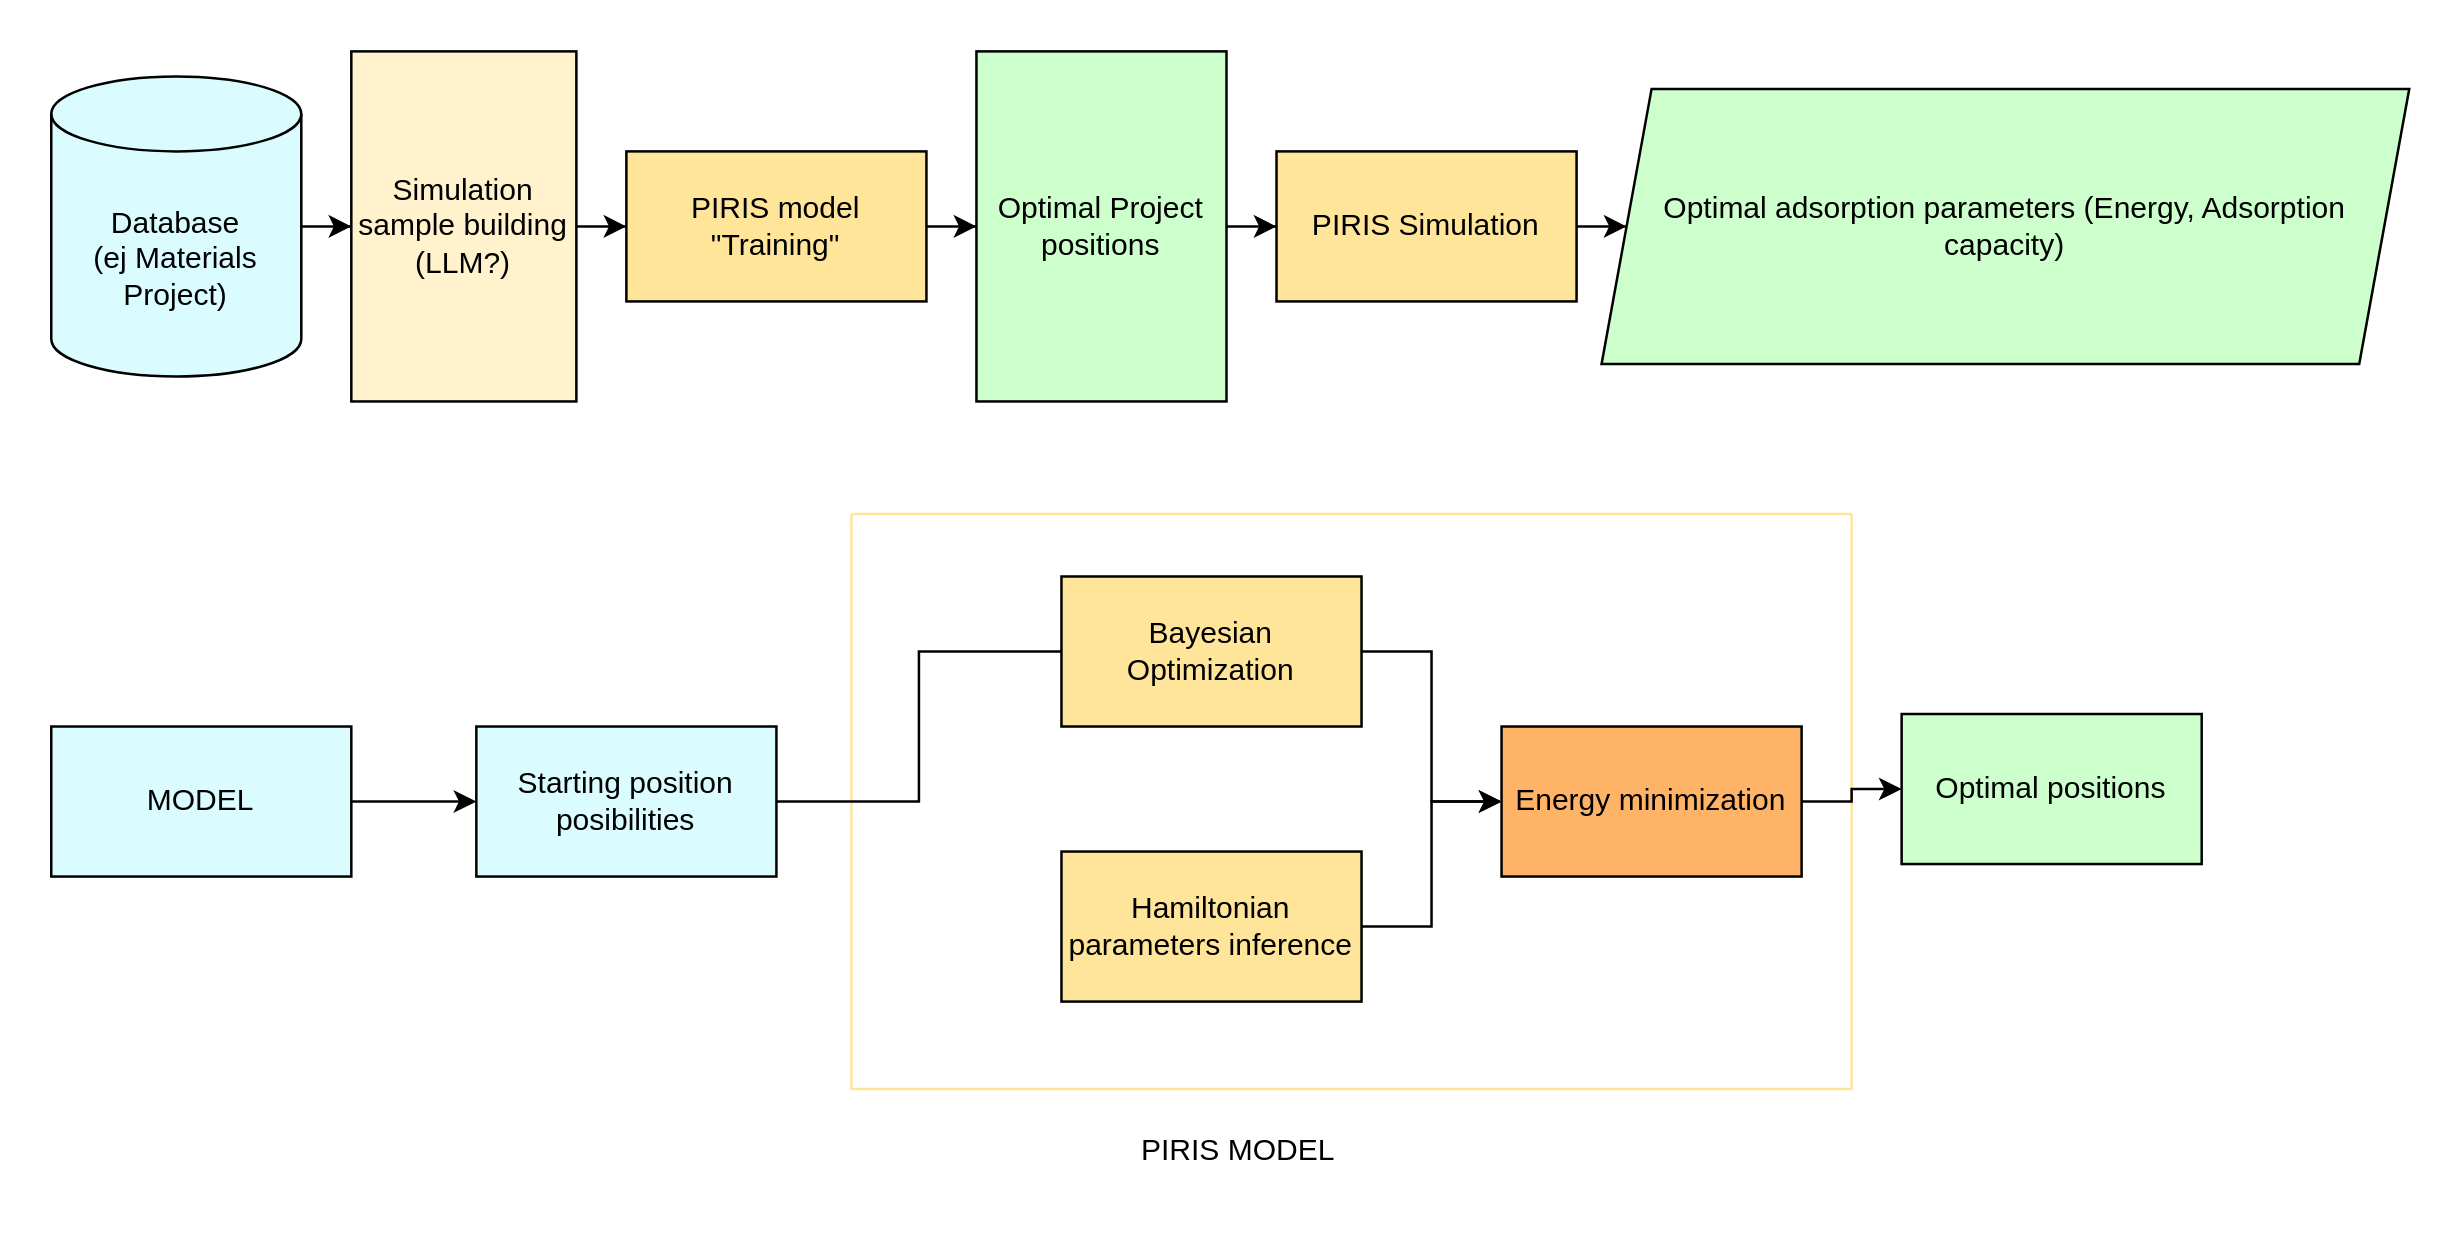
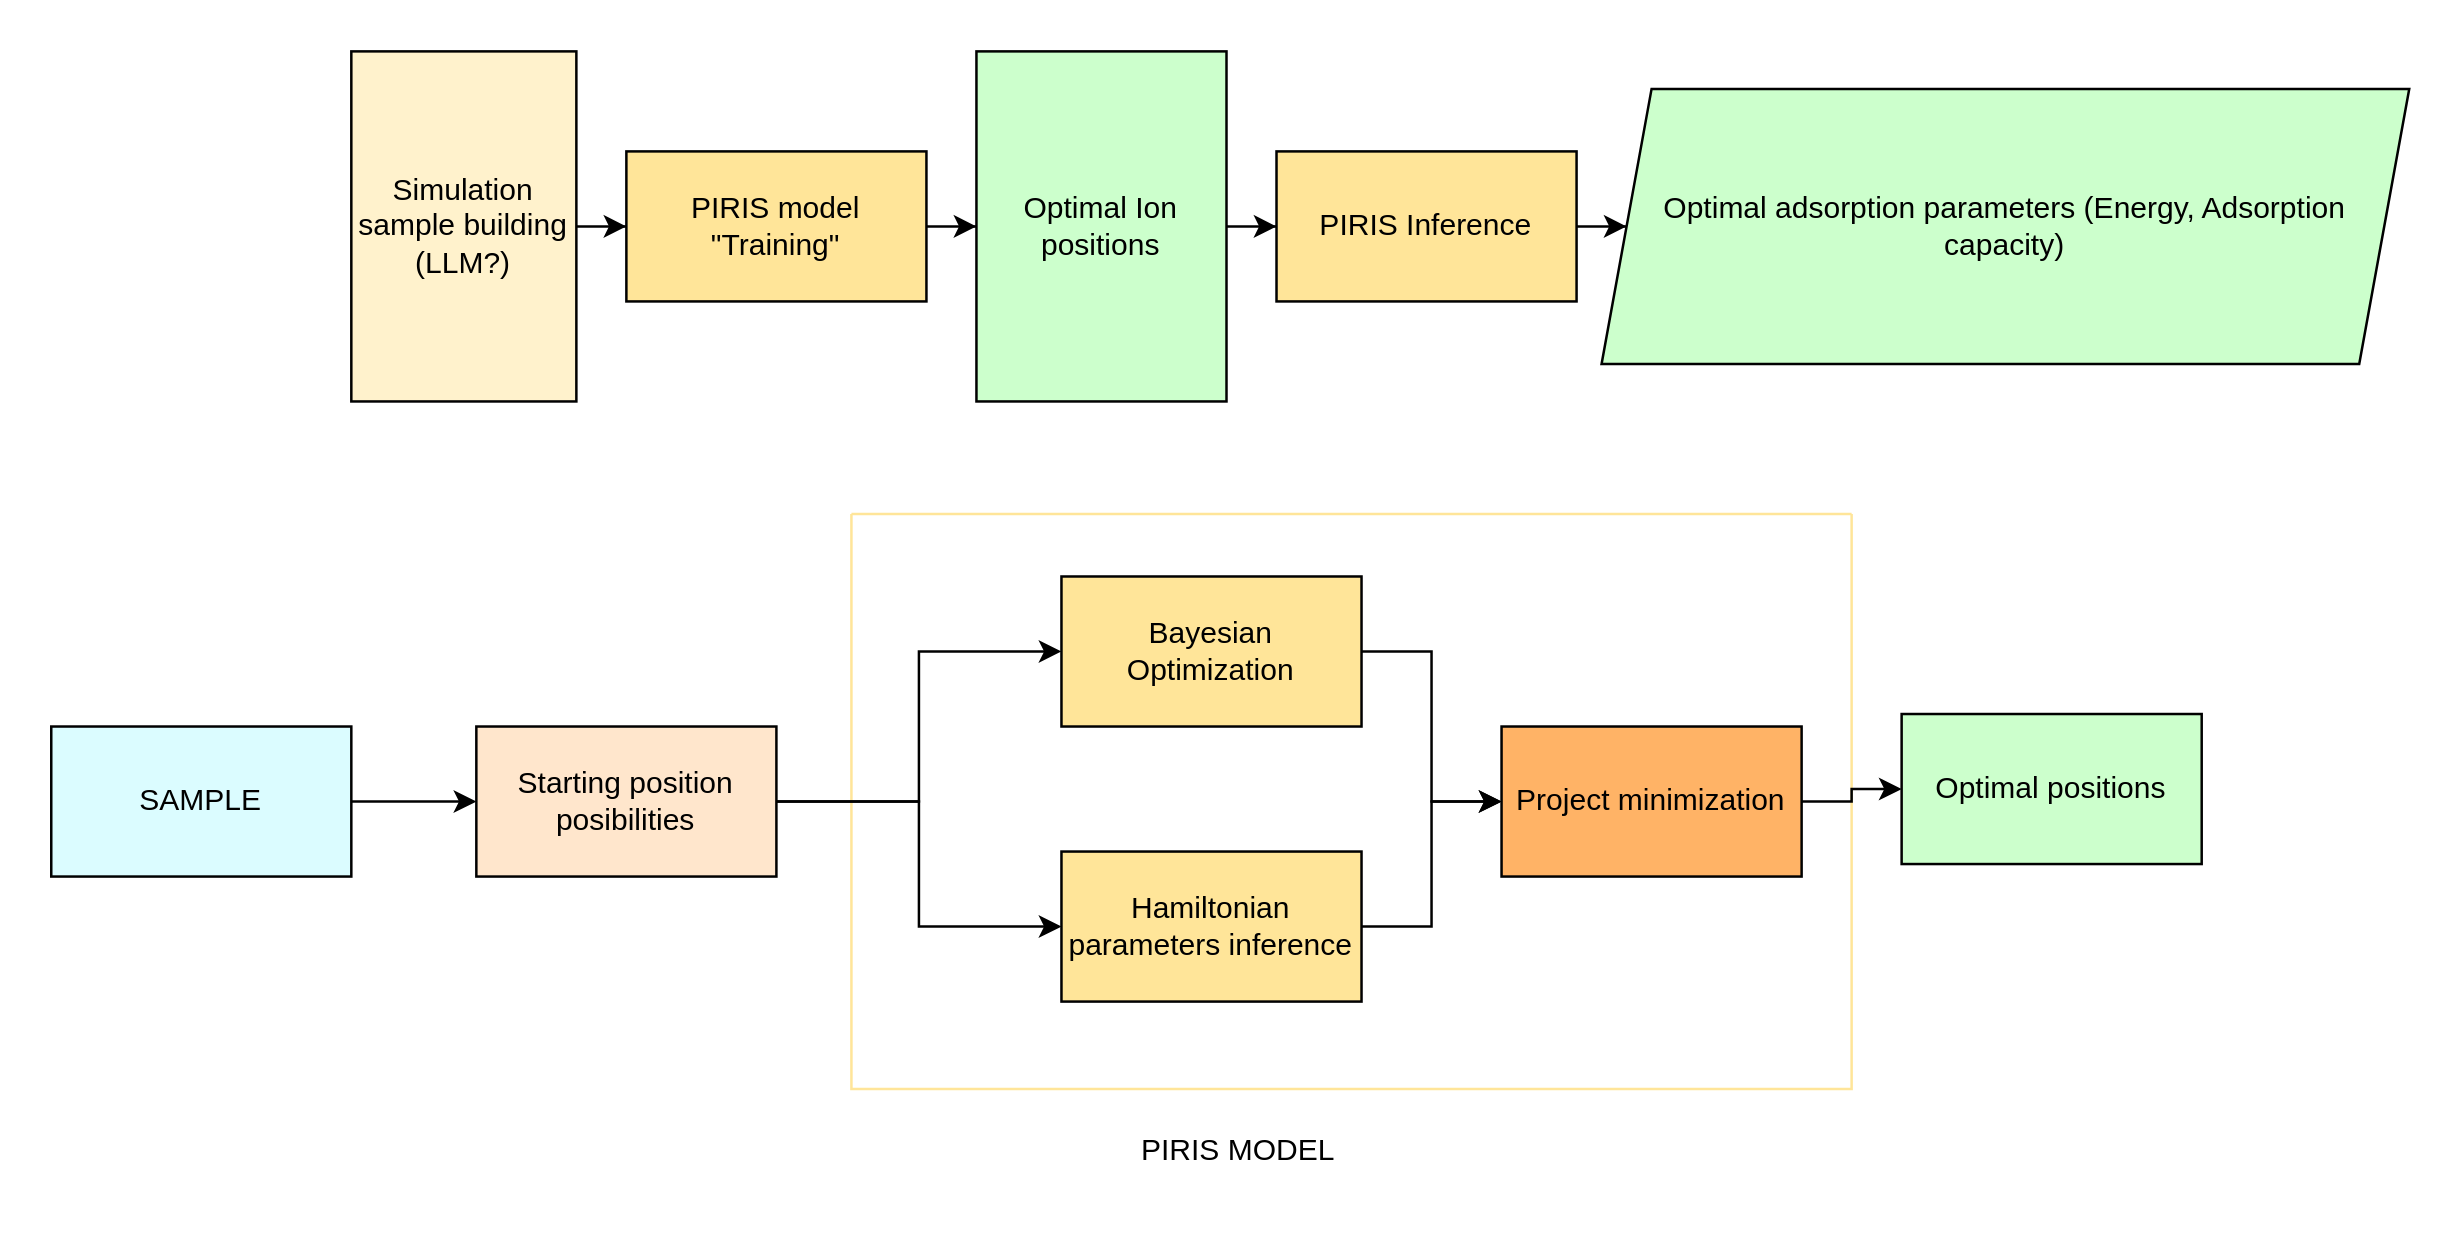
(176, 226) -> none
(334, 226) -> none
(1101, 226) -> (1101, 226)
(1426, 226) -> (1426, 226)
(1049, 651) -> (1043, 651)
(201, 801) -> (201, 801)
(626, 801) -> (626, 801)
(1651, 801) -> (1651, 801)
none -> (920, 926)
